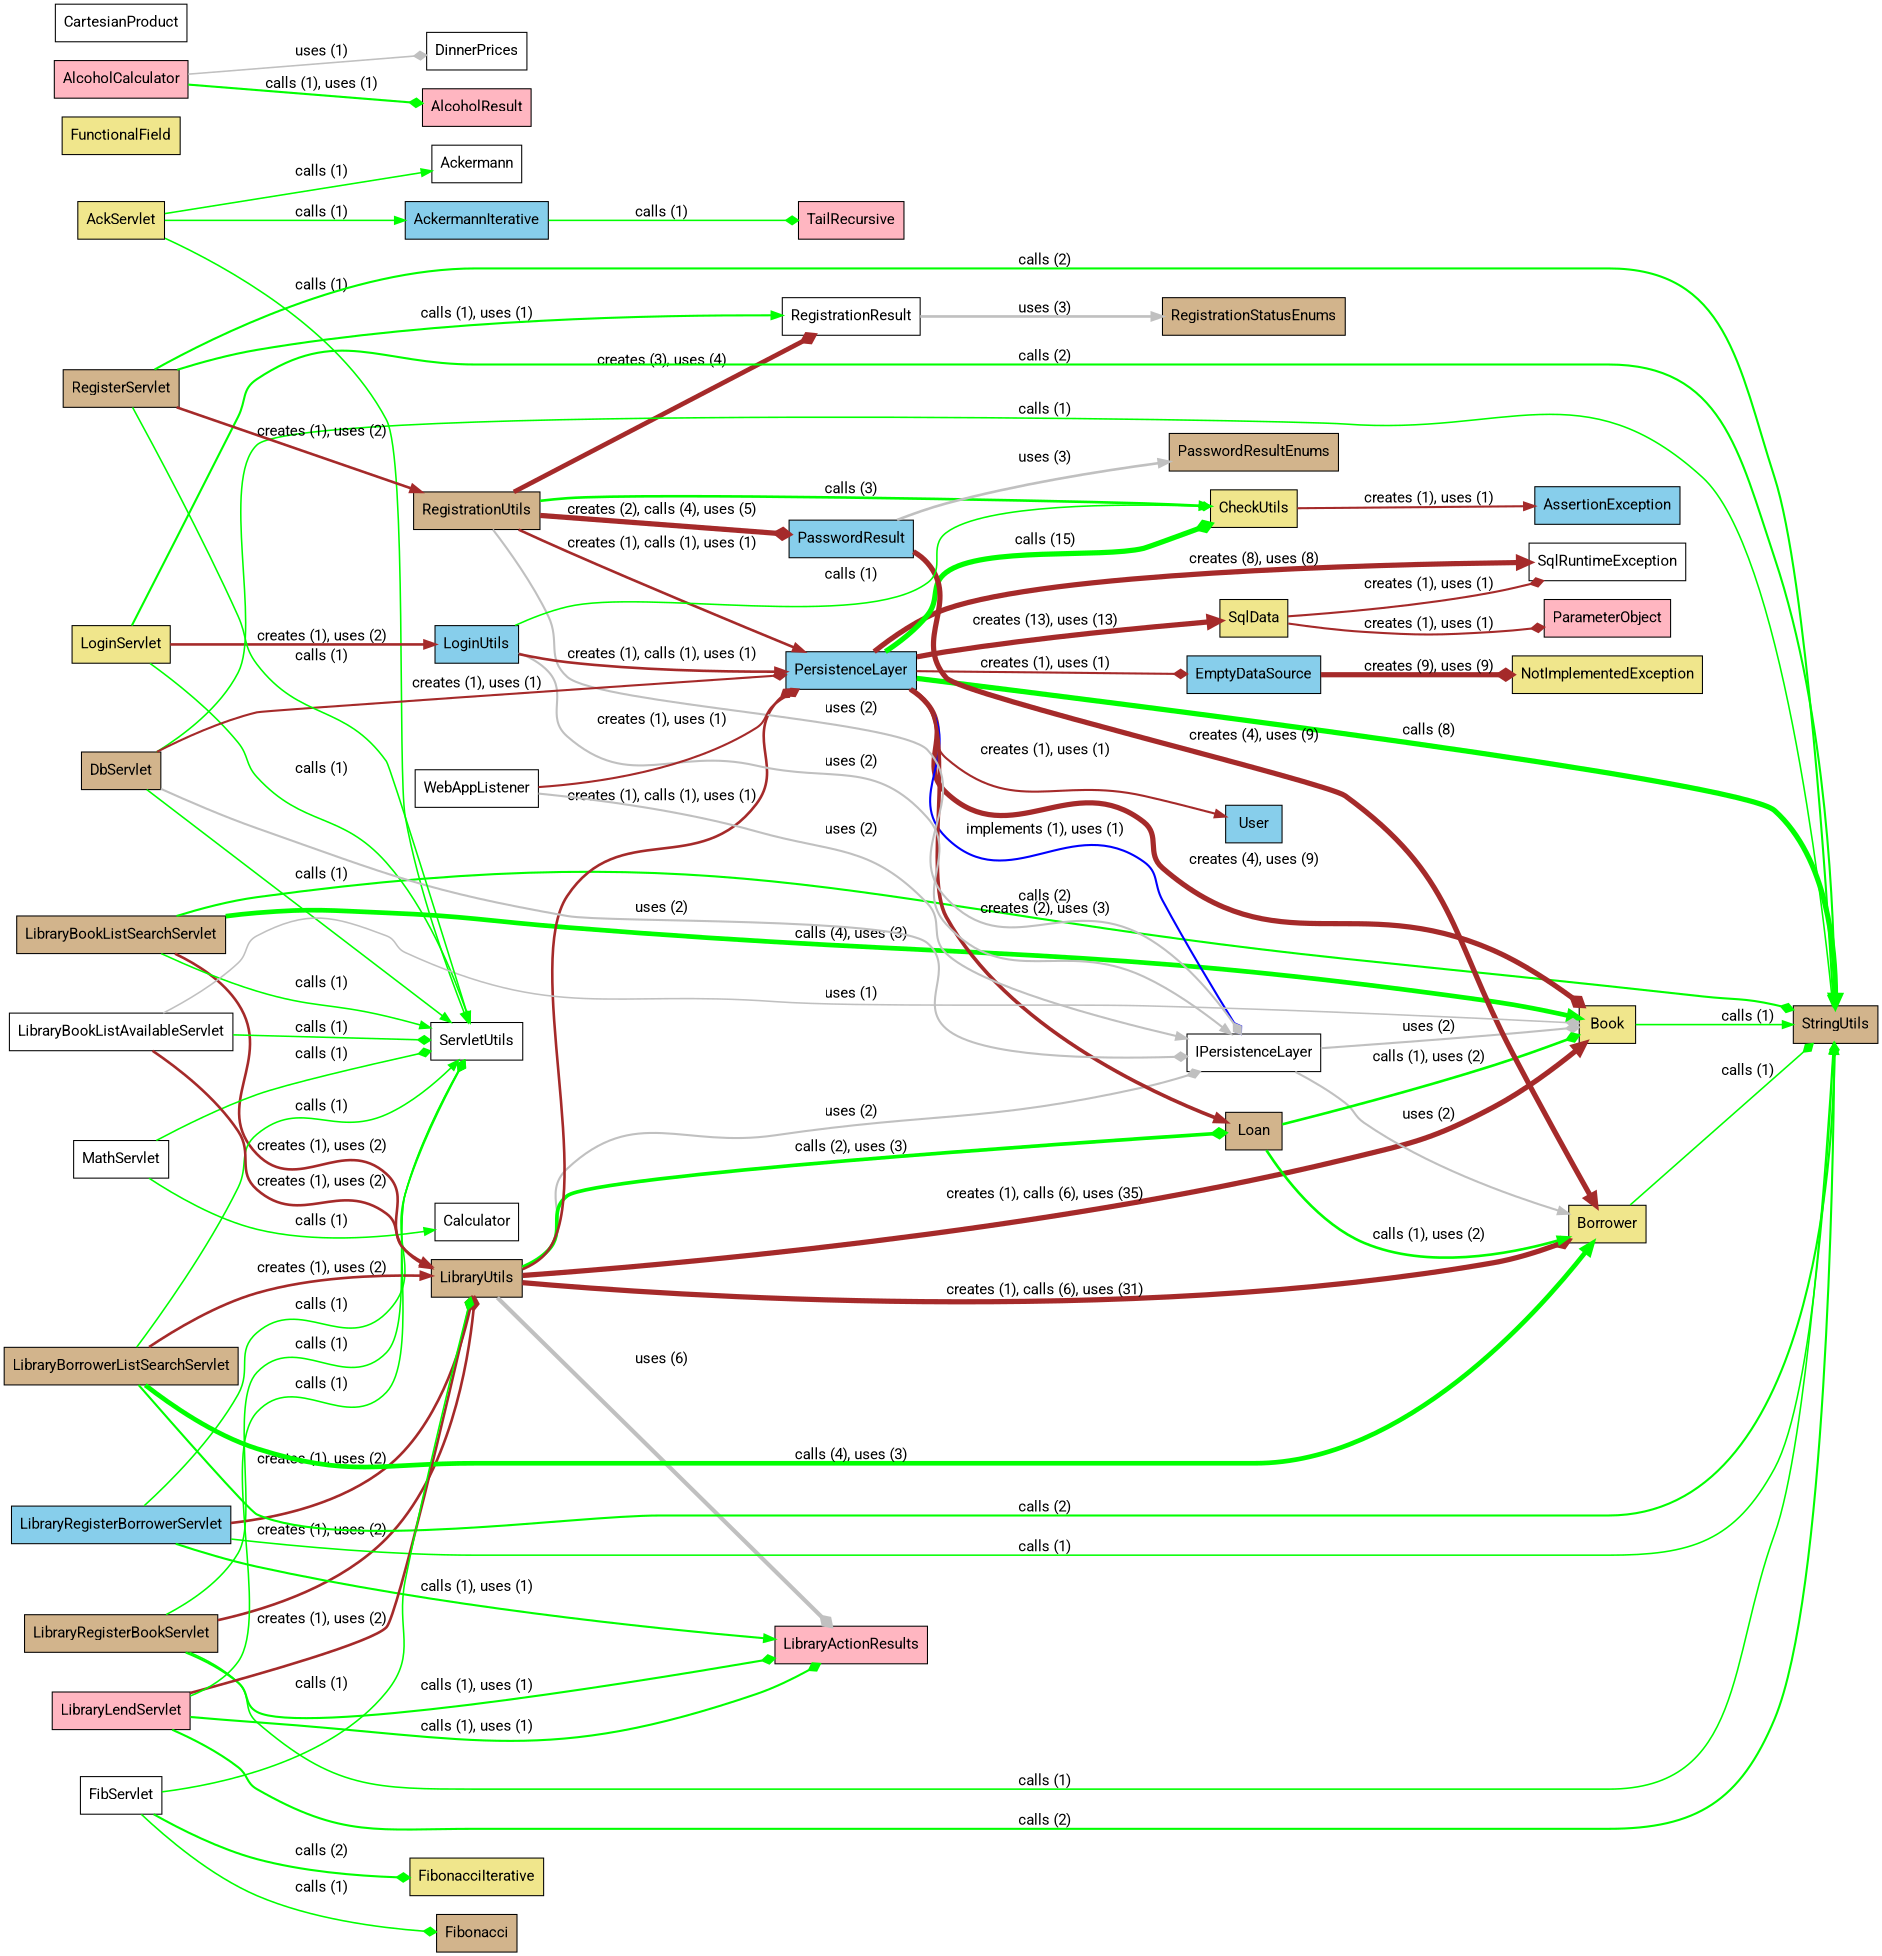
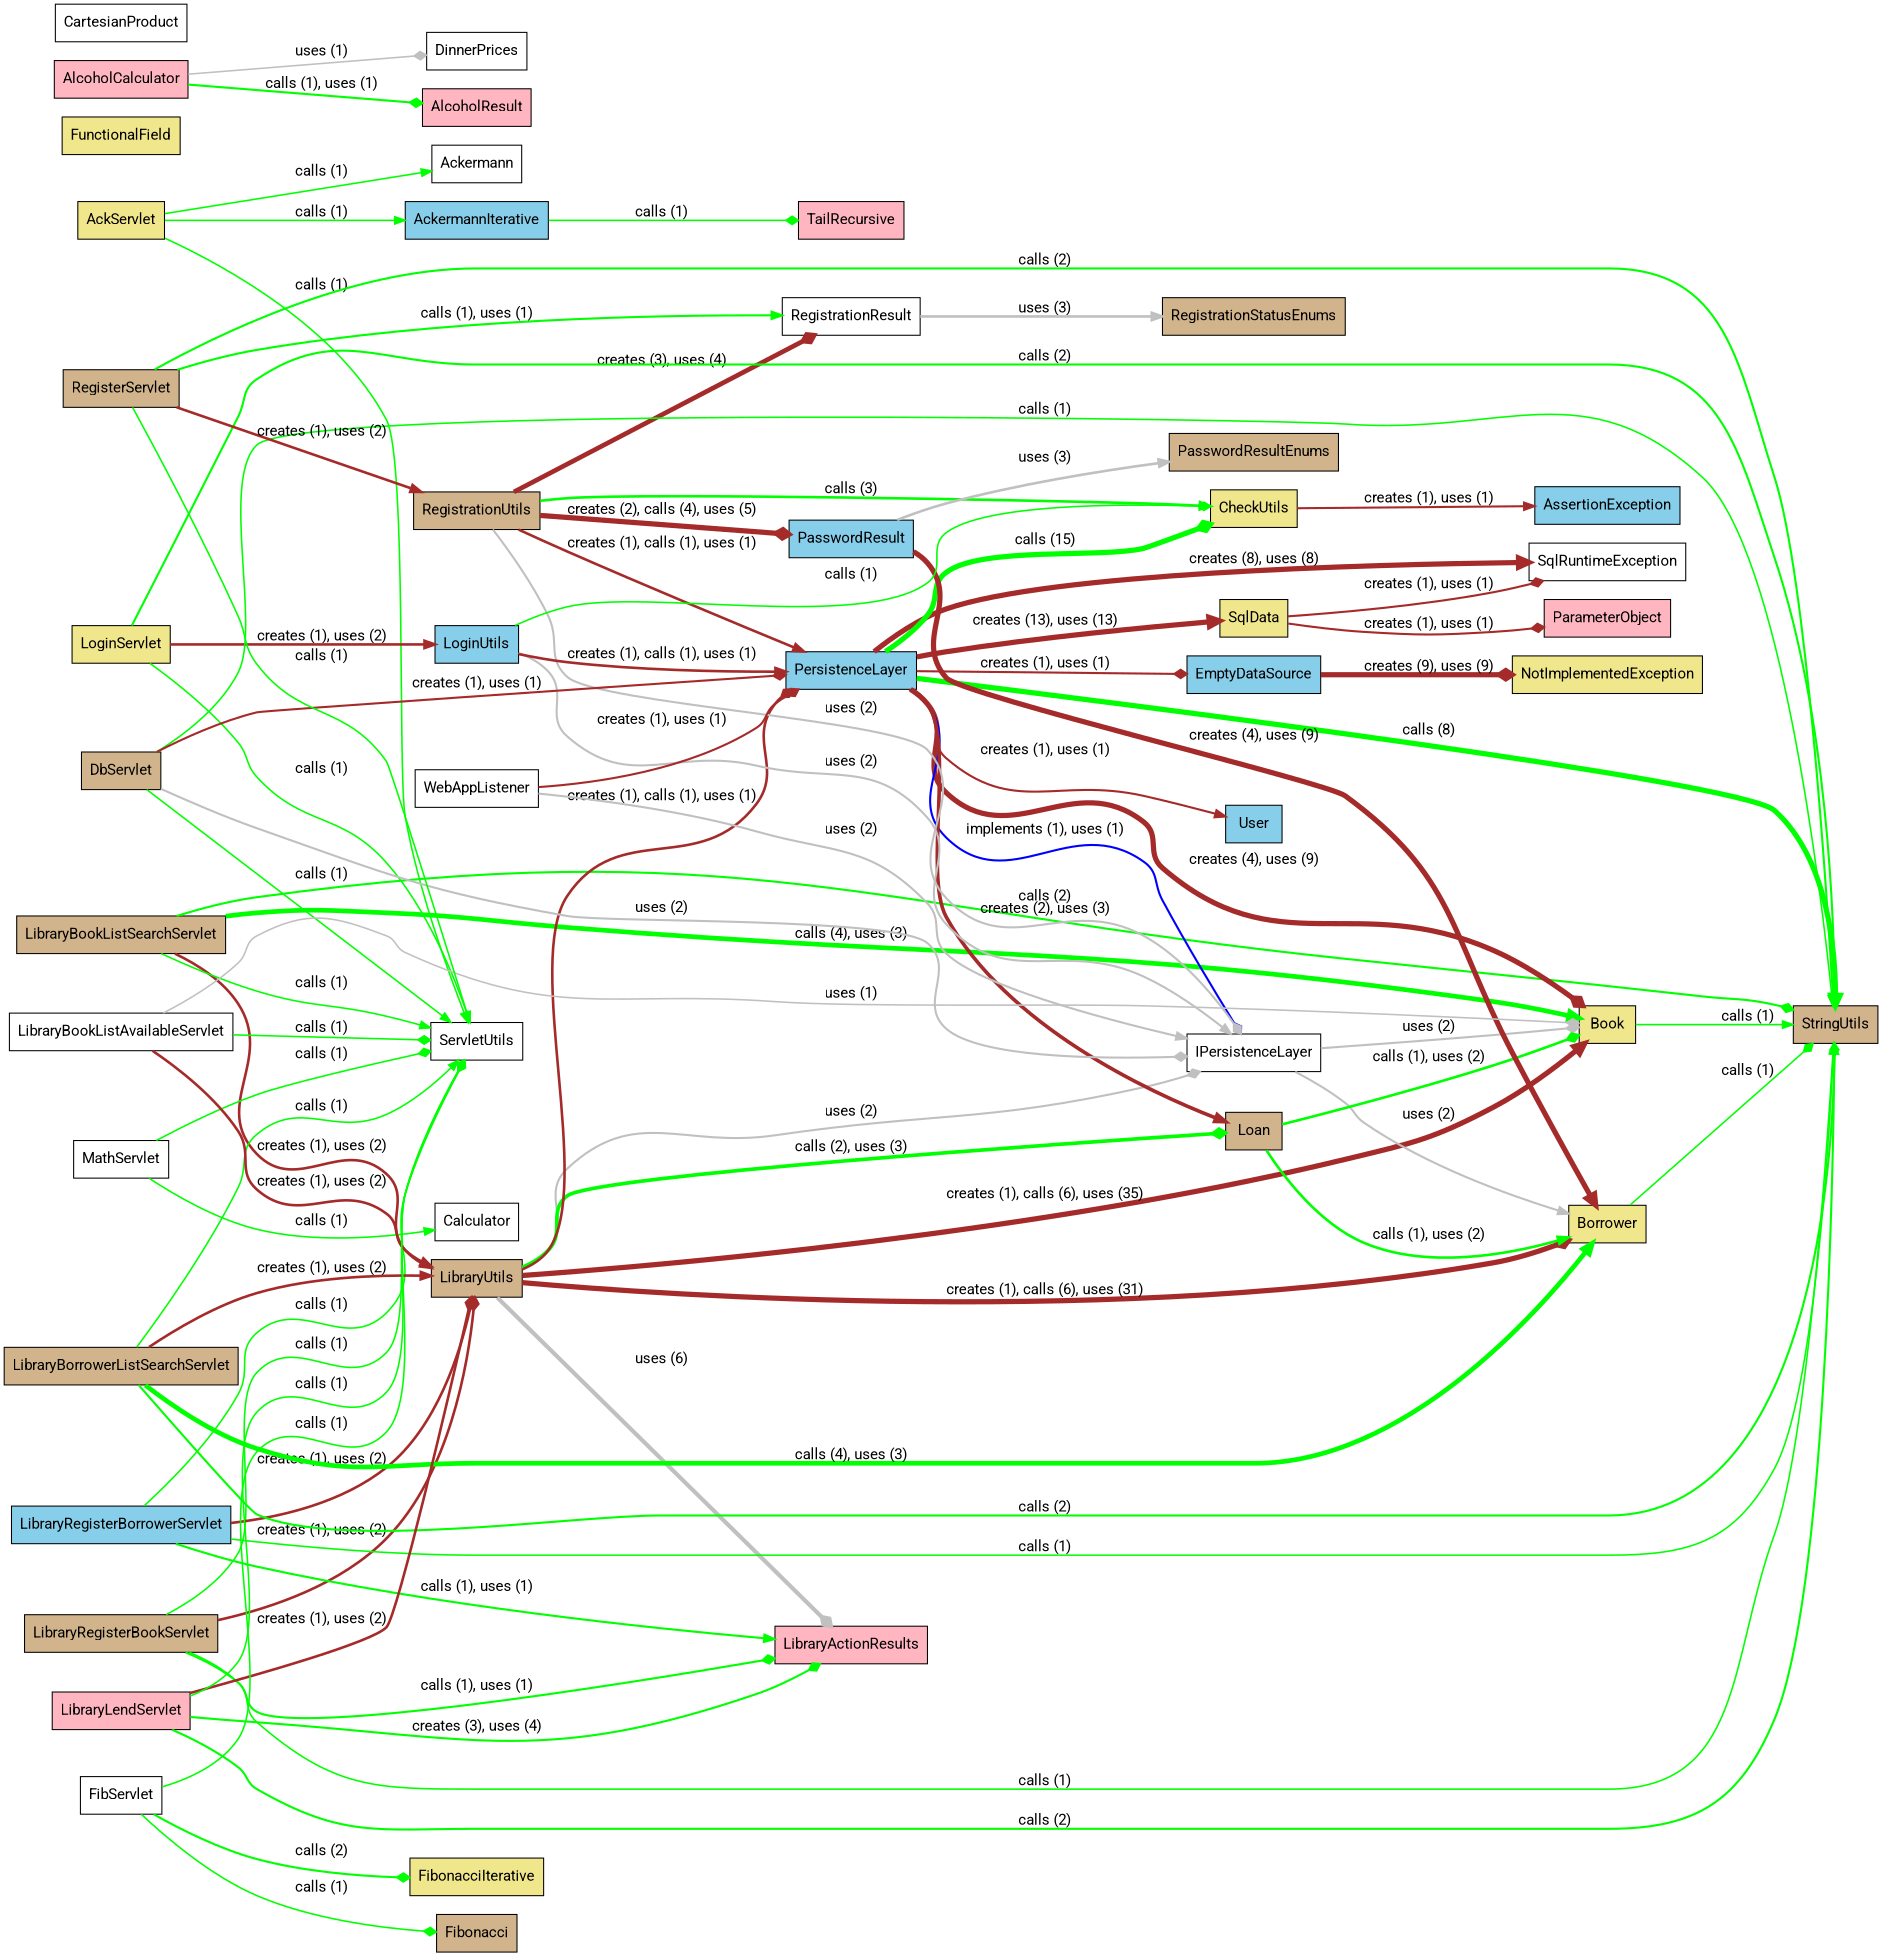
(403, 1625) -> (318, 1441)
(477, 1727) -> (477, 1727)
